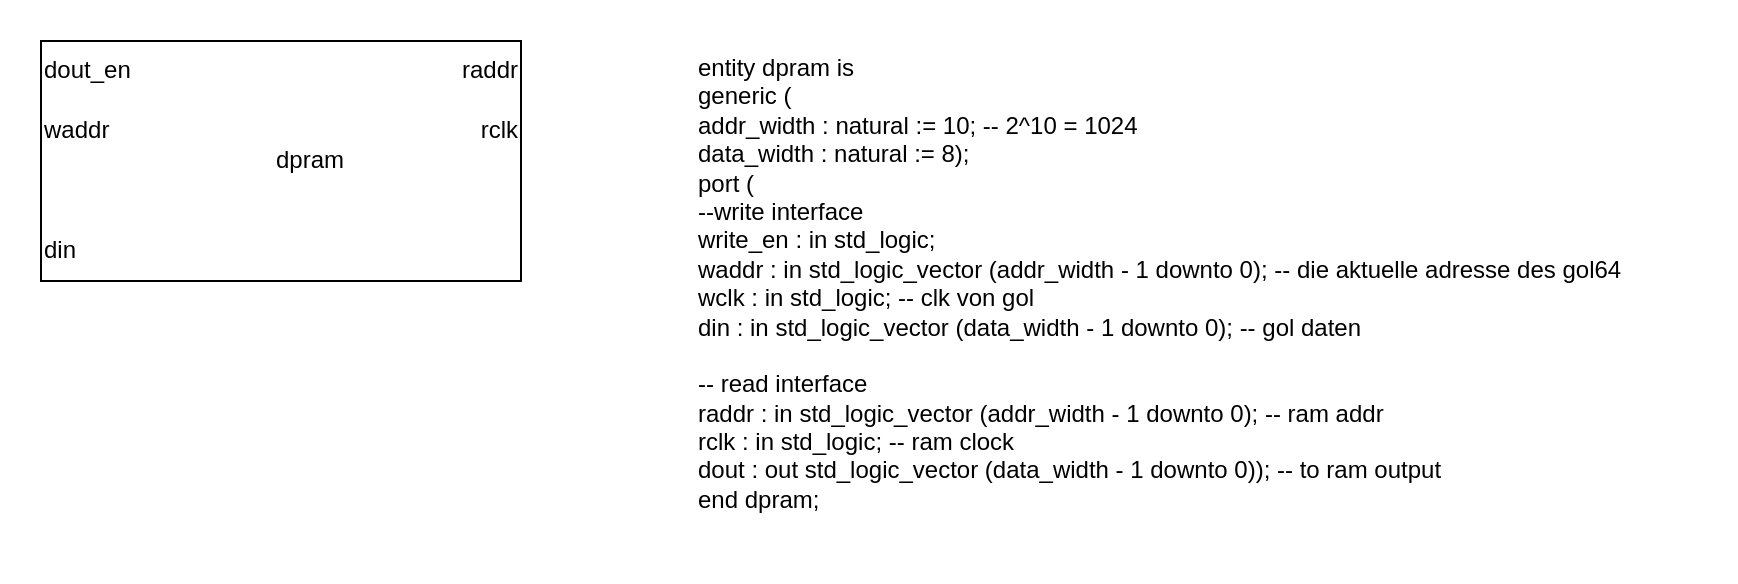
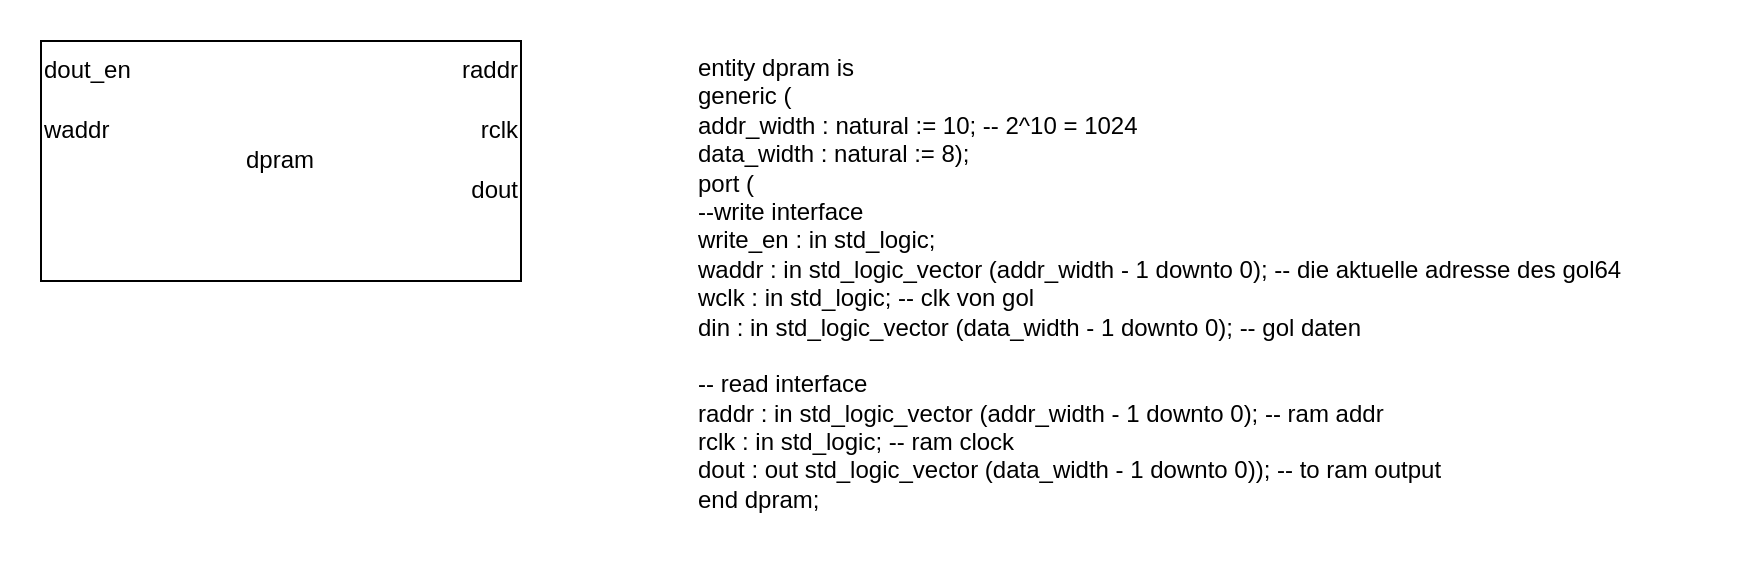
(311, 161) -> (281, 161)
none -> (471, 191)
(81, 251) -> none
